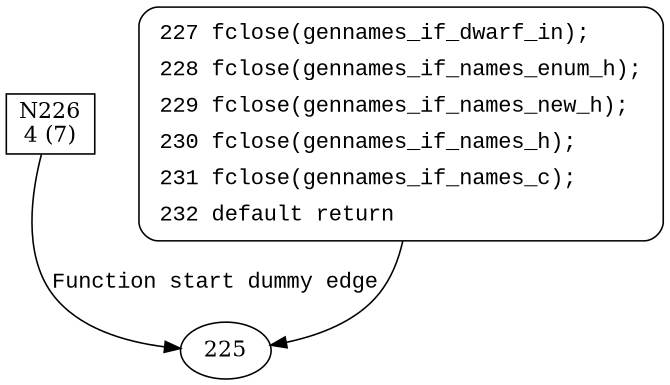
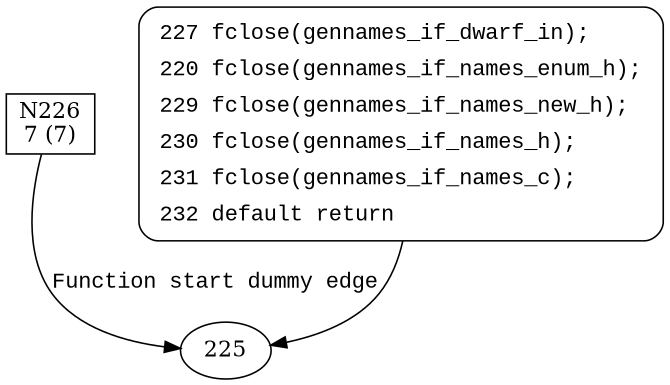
(179, 69) -> (179, 69)
(51, 124) -> (51, 124)
